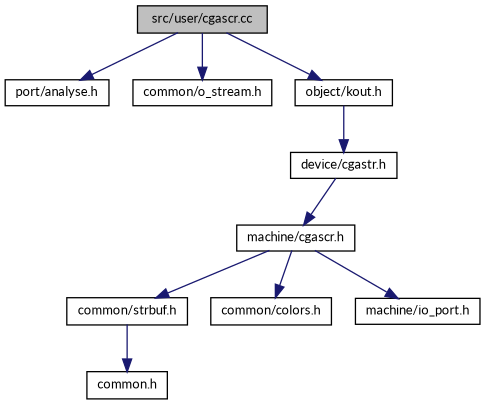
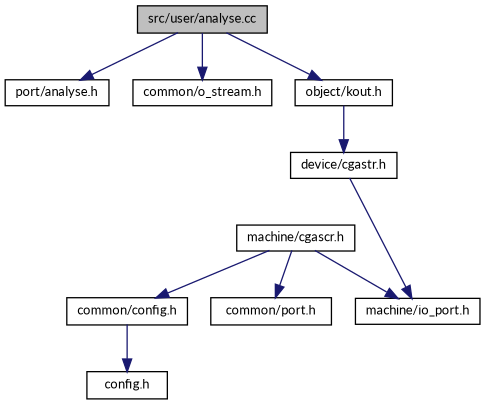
(202, 19) -> (202, 19)
(323, 196) -> (378, 233)
(127, 311) -> (127, 311)
(271, 311) -> (271, 311)
(127, 385) -> (127, 385)
